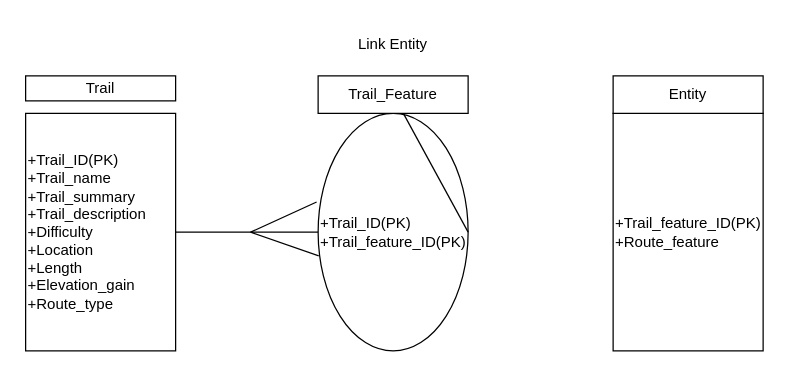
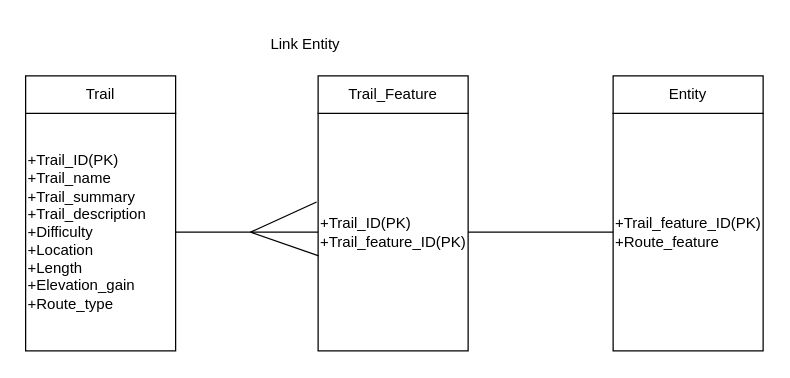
(393, 44) -> (306, 44)
(101, 88) -> (101, 94)
(436, 173) -> (540, 232)
(393, 232) -> (393, 232)
